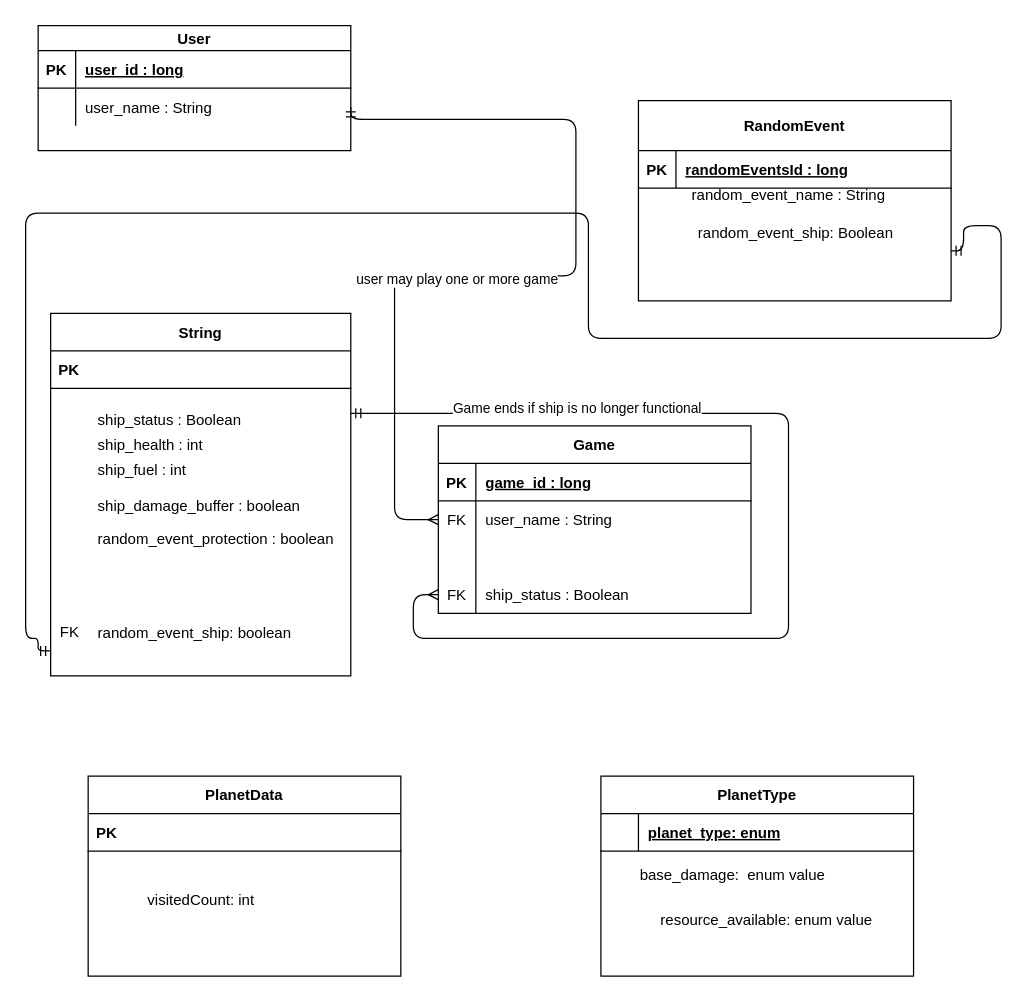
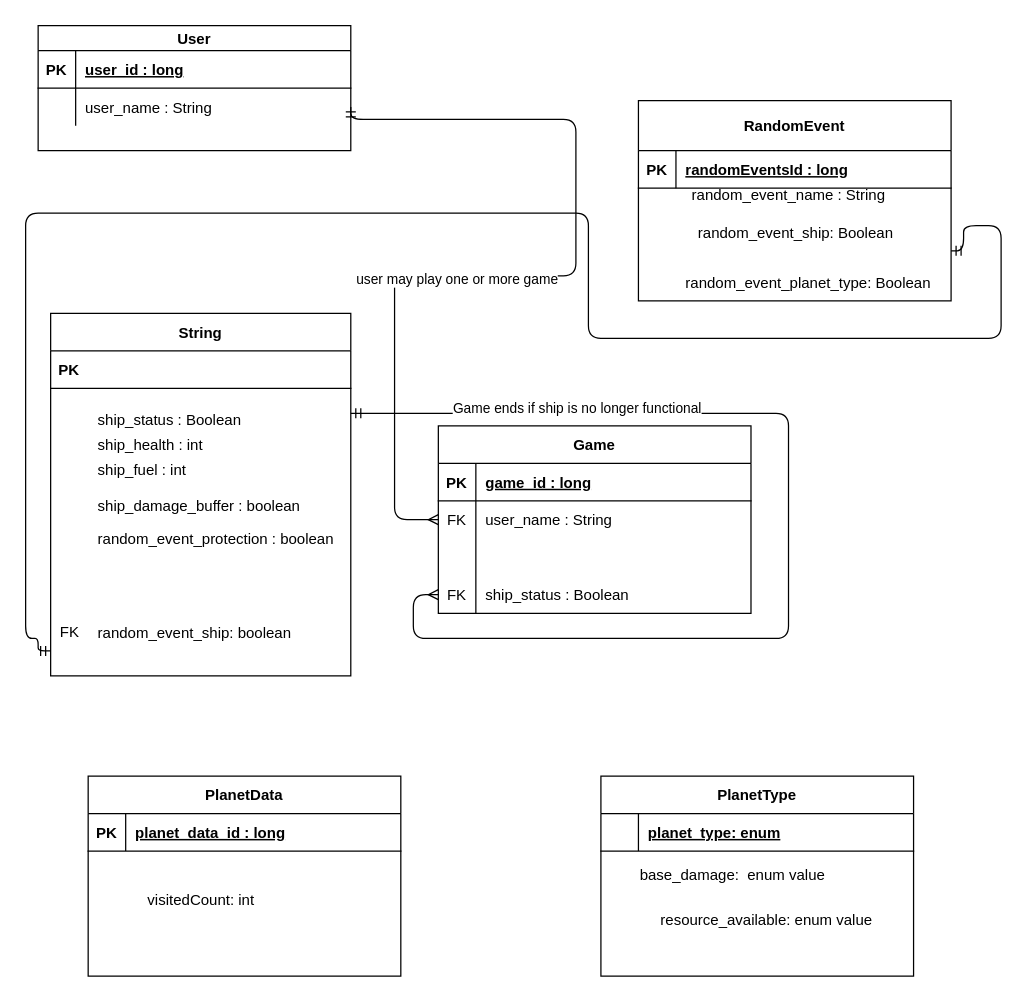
none -> (813, 282)
none -> (263, 832)
